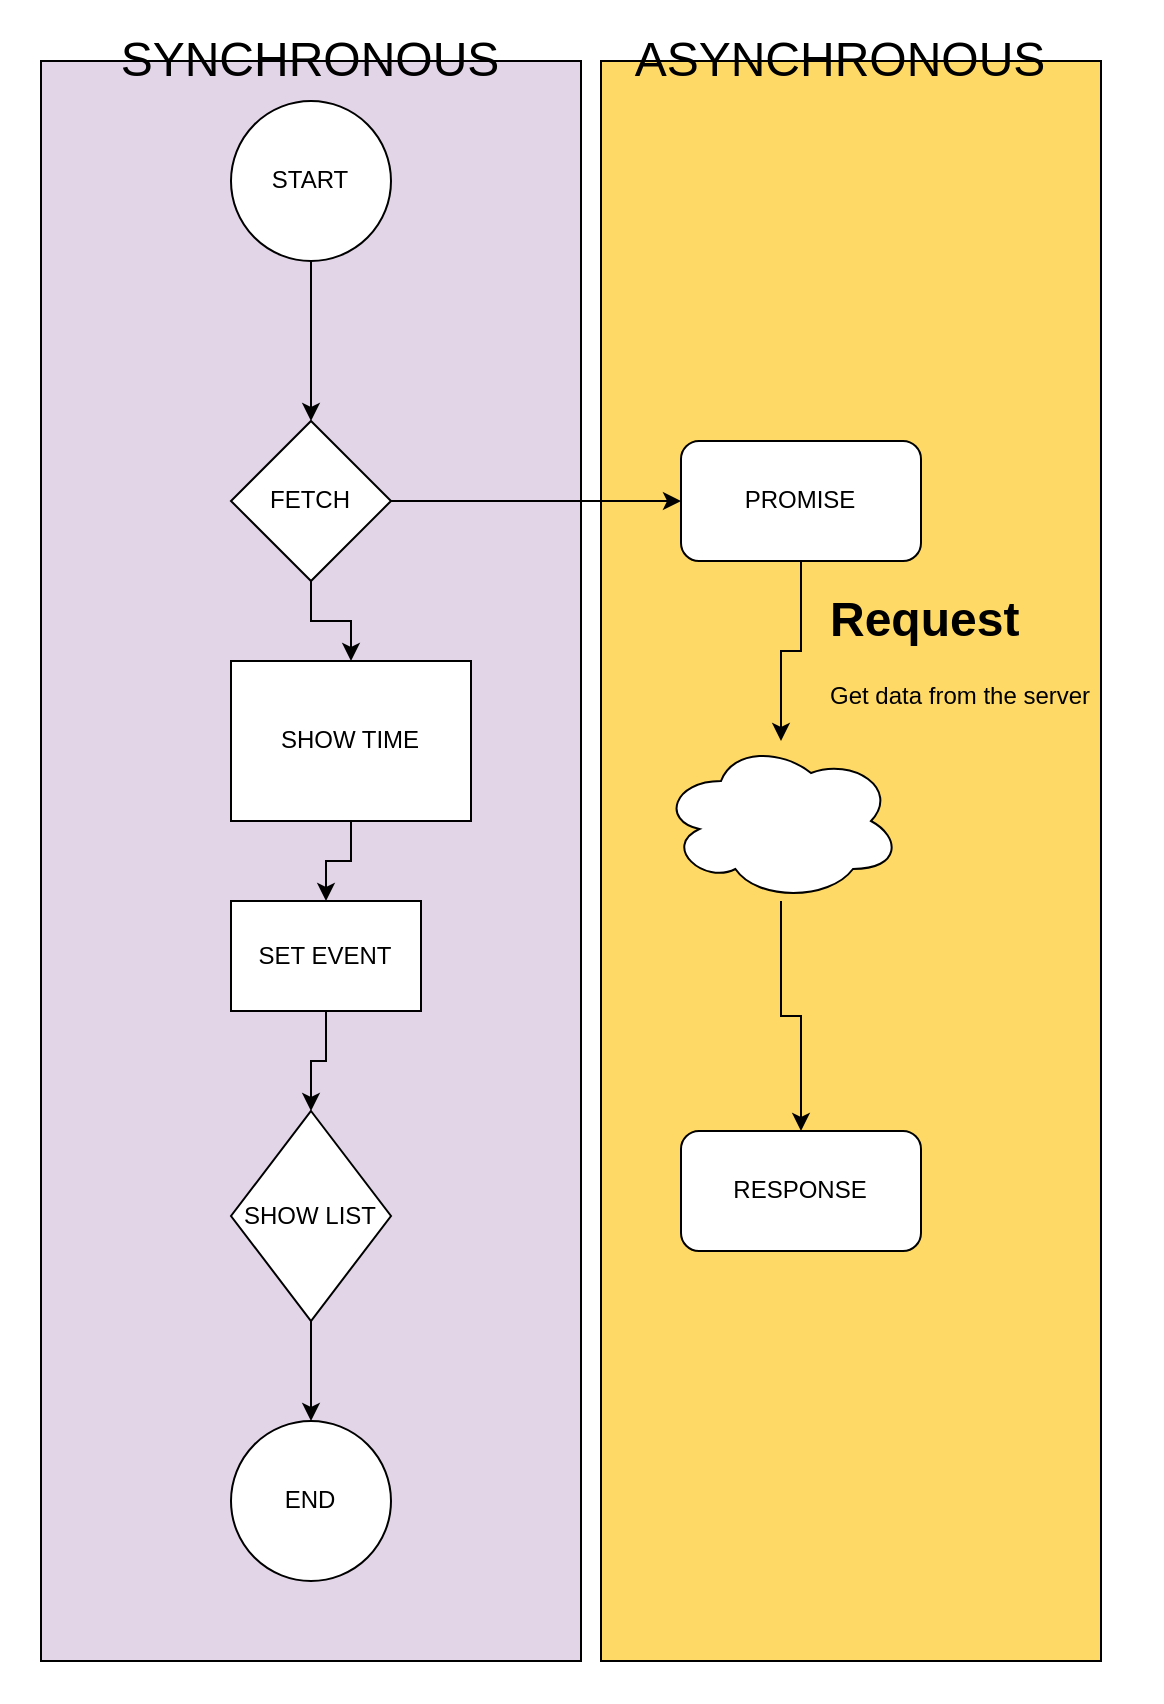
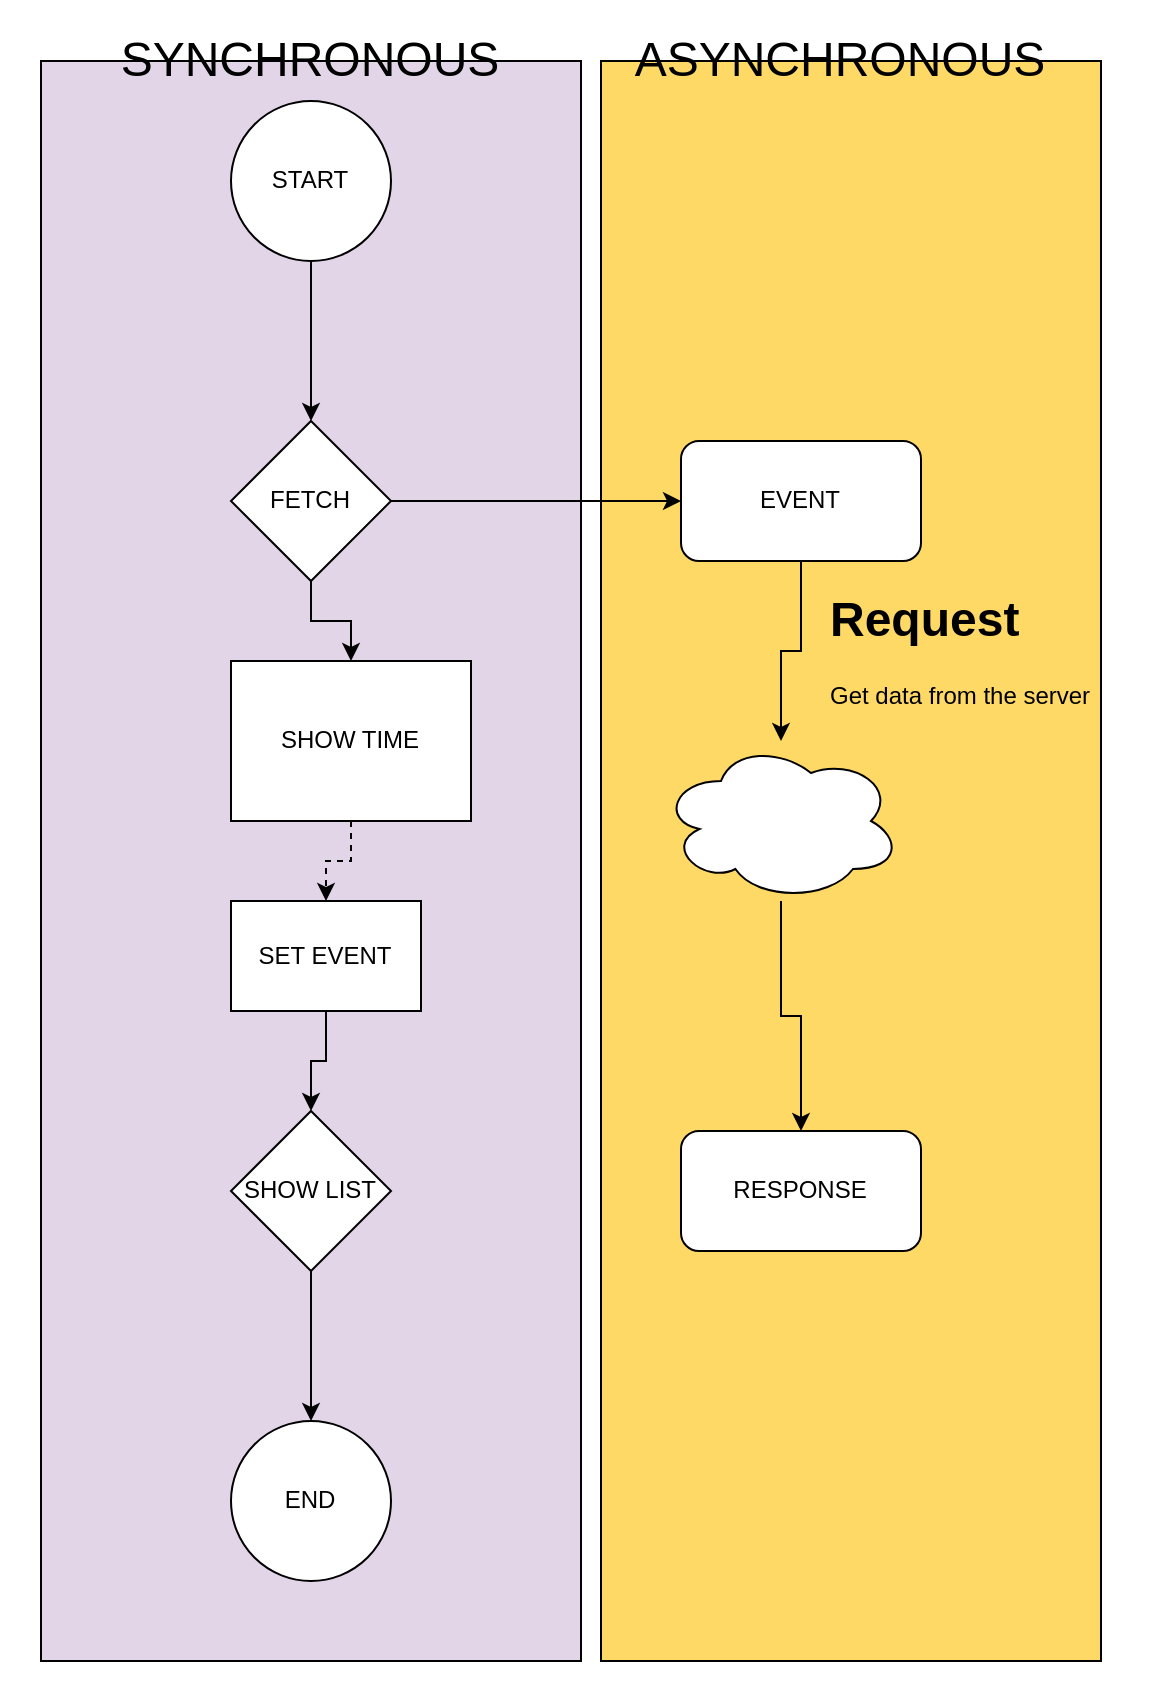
(801, 501) -> (801, 501)
(343, 861) -> (343, 861)
(311, 1216) -> (311, 1191)
